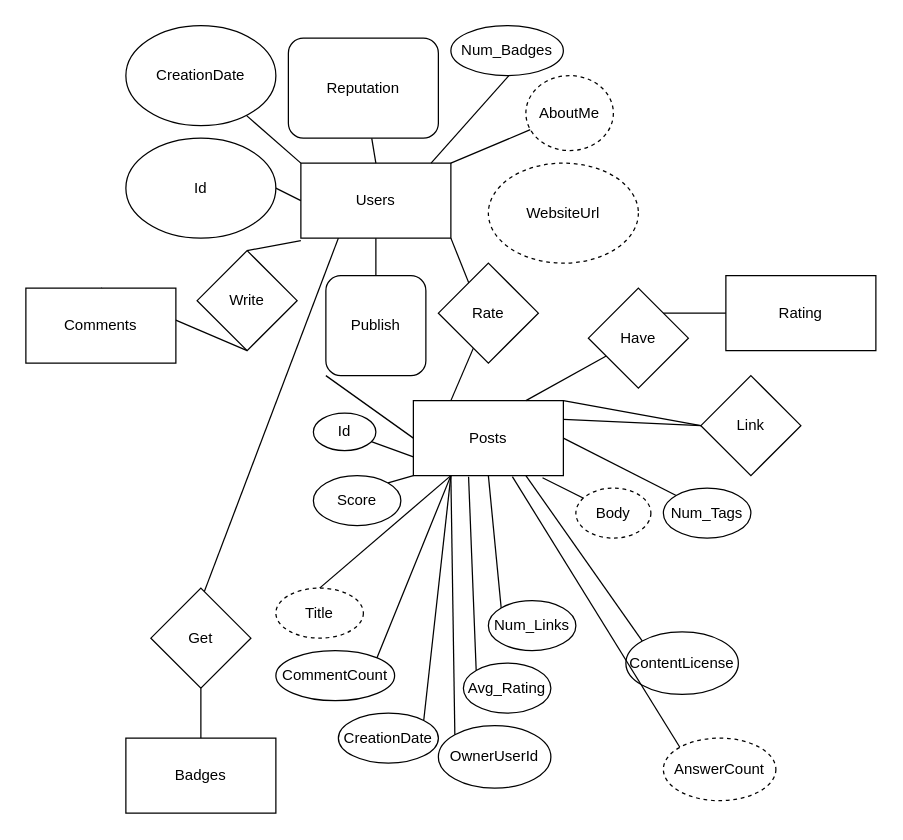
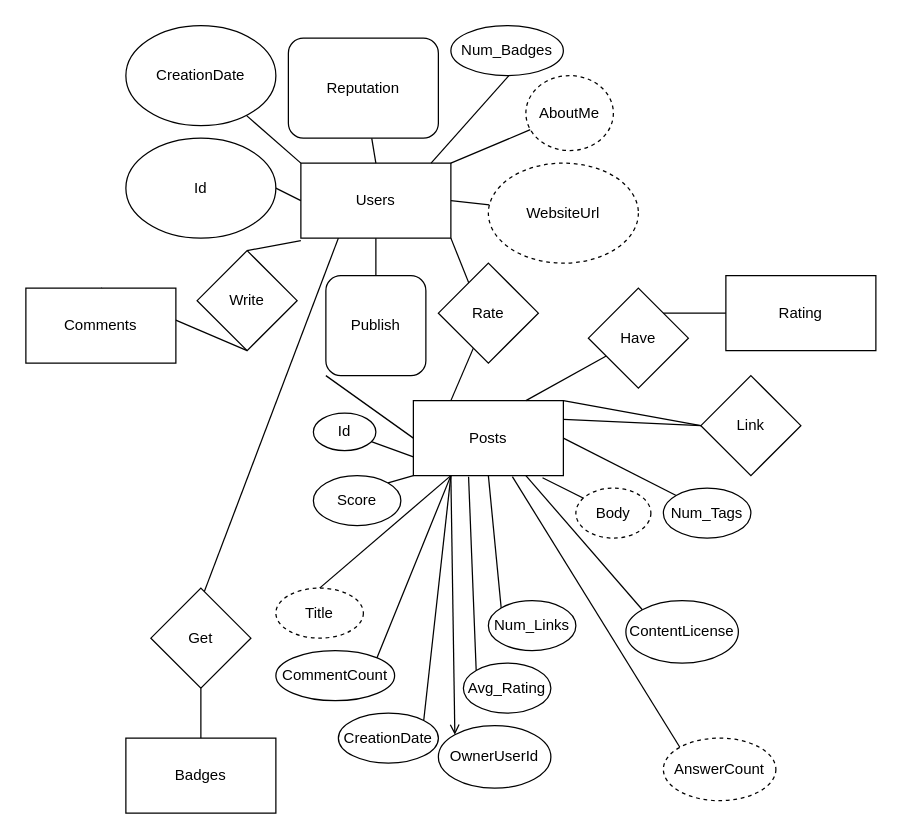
none -> (470, 203)
(682, 663) -> (682, 632)
(455, 729) -> (455, 729)
